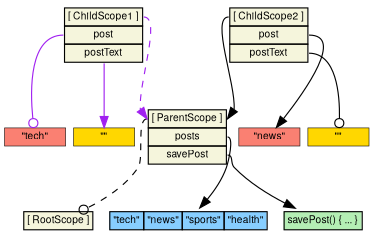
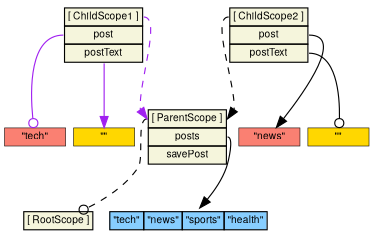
(227, 62) -> (227, 62)
(323, 221) -> none
